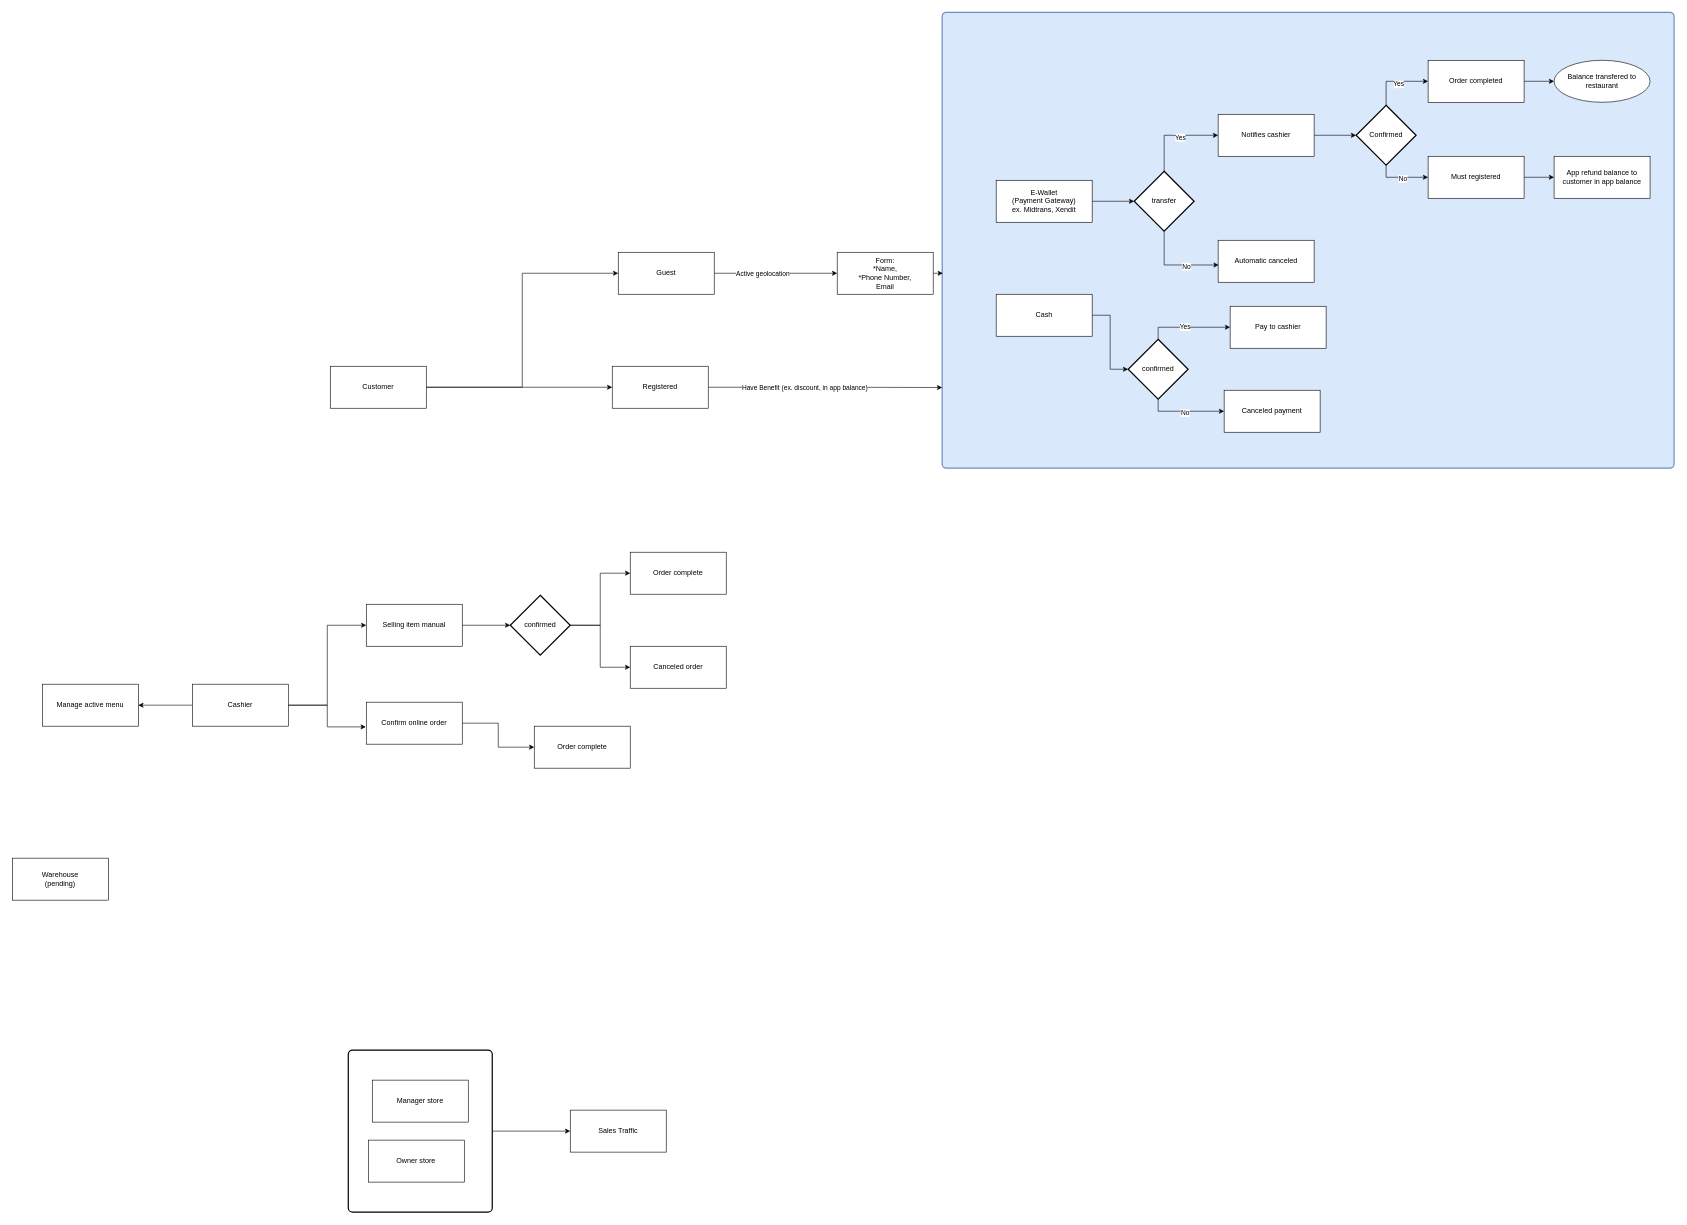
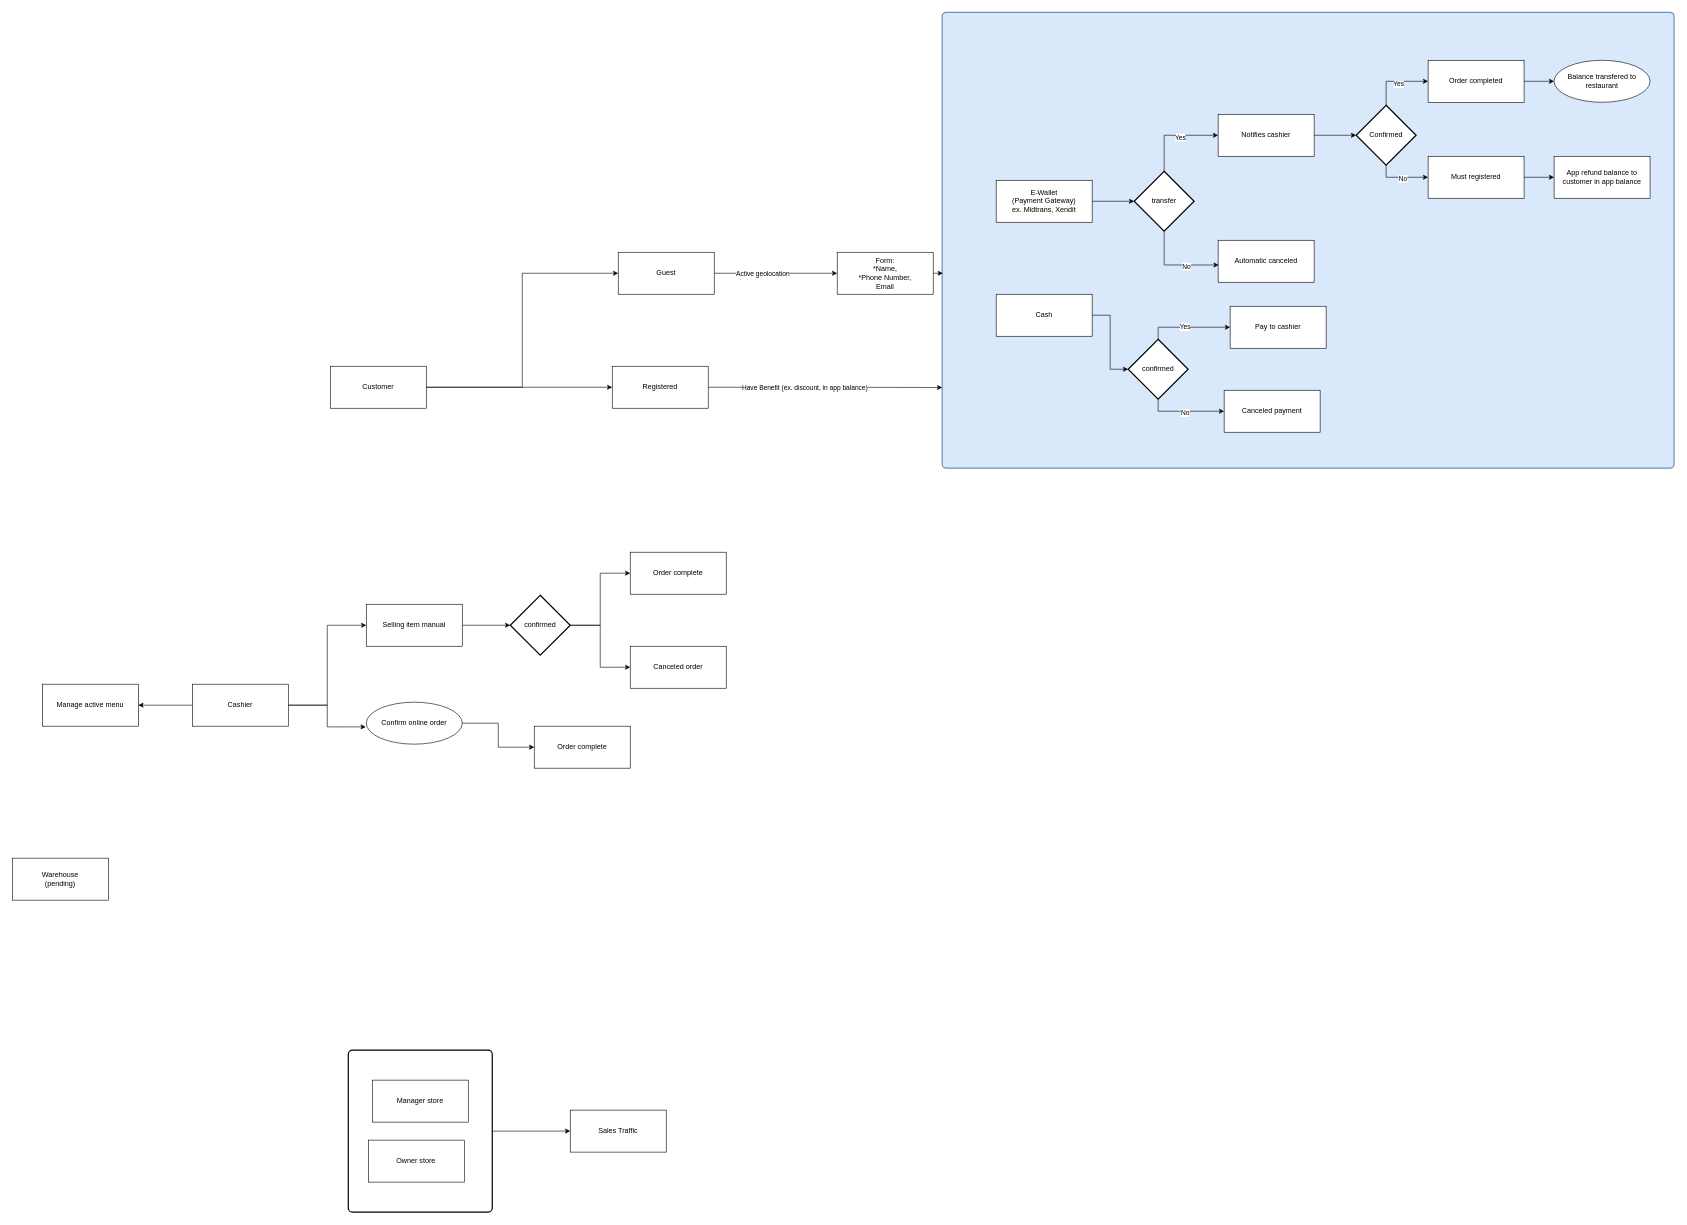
(414, 723) -> (414, 723)
